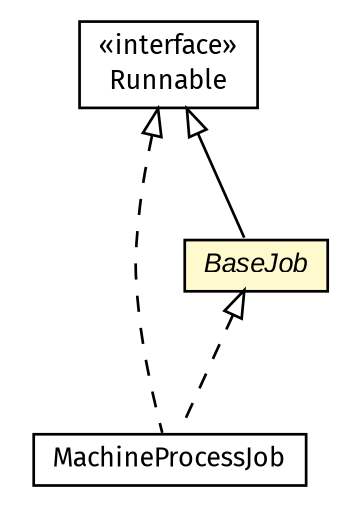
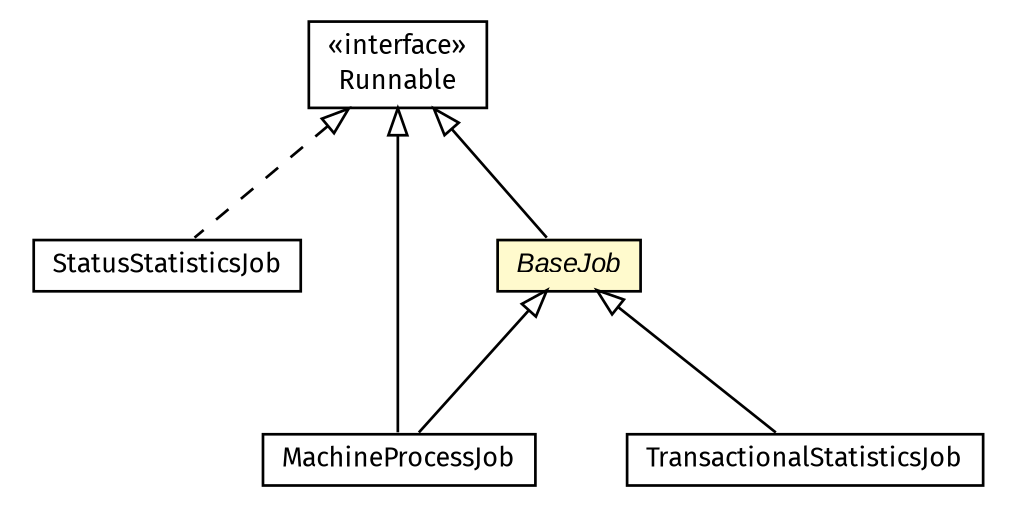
none -> (166, 264)
(136, 285) -> (398, 284)
(206, 374) -> (474, 371)
none -> (805, 459)
